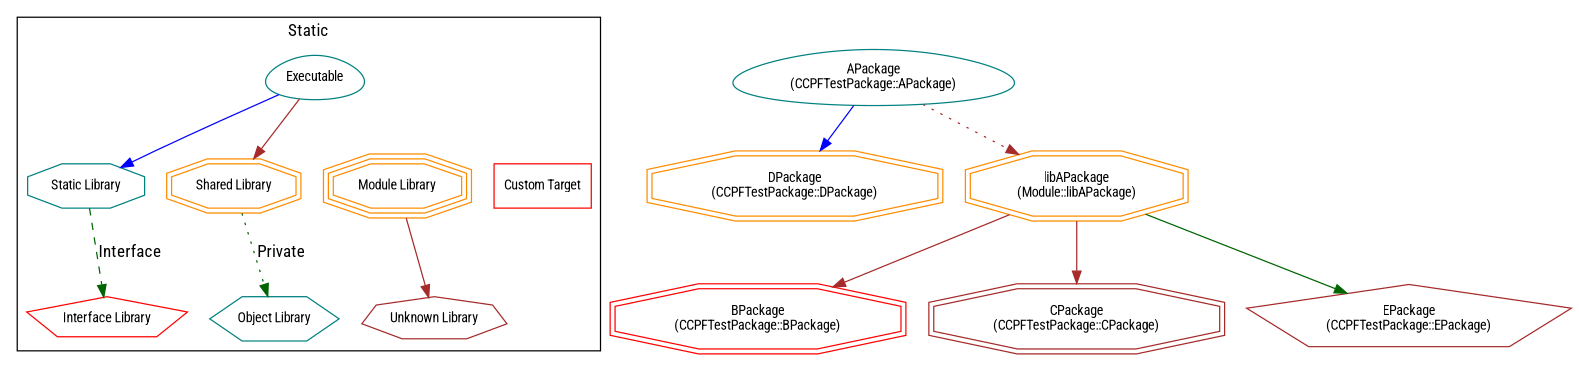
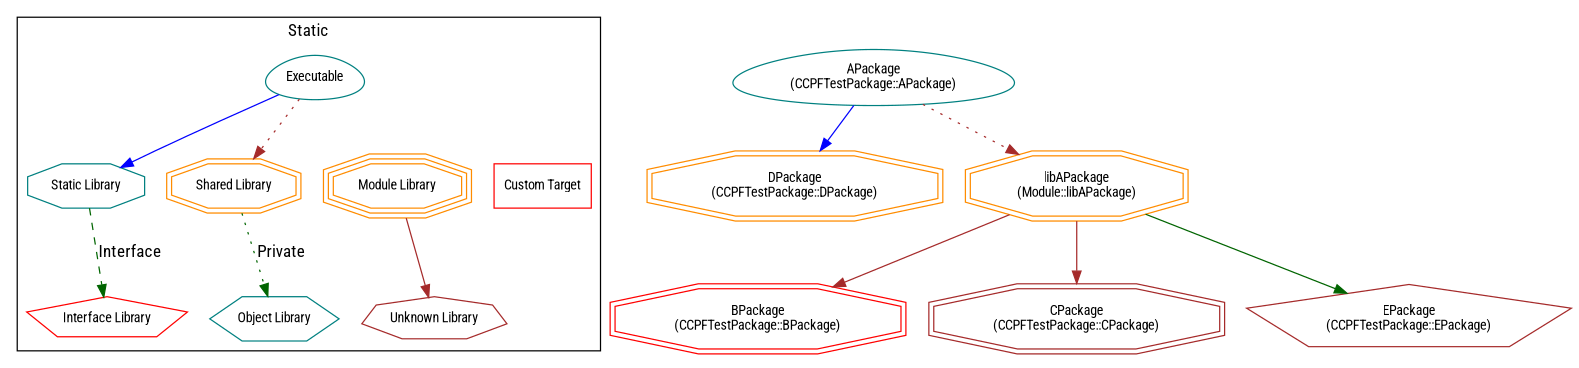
(280, 124) -> (280, 124)
